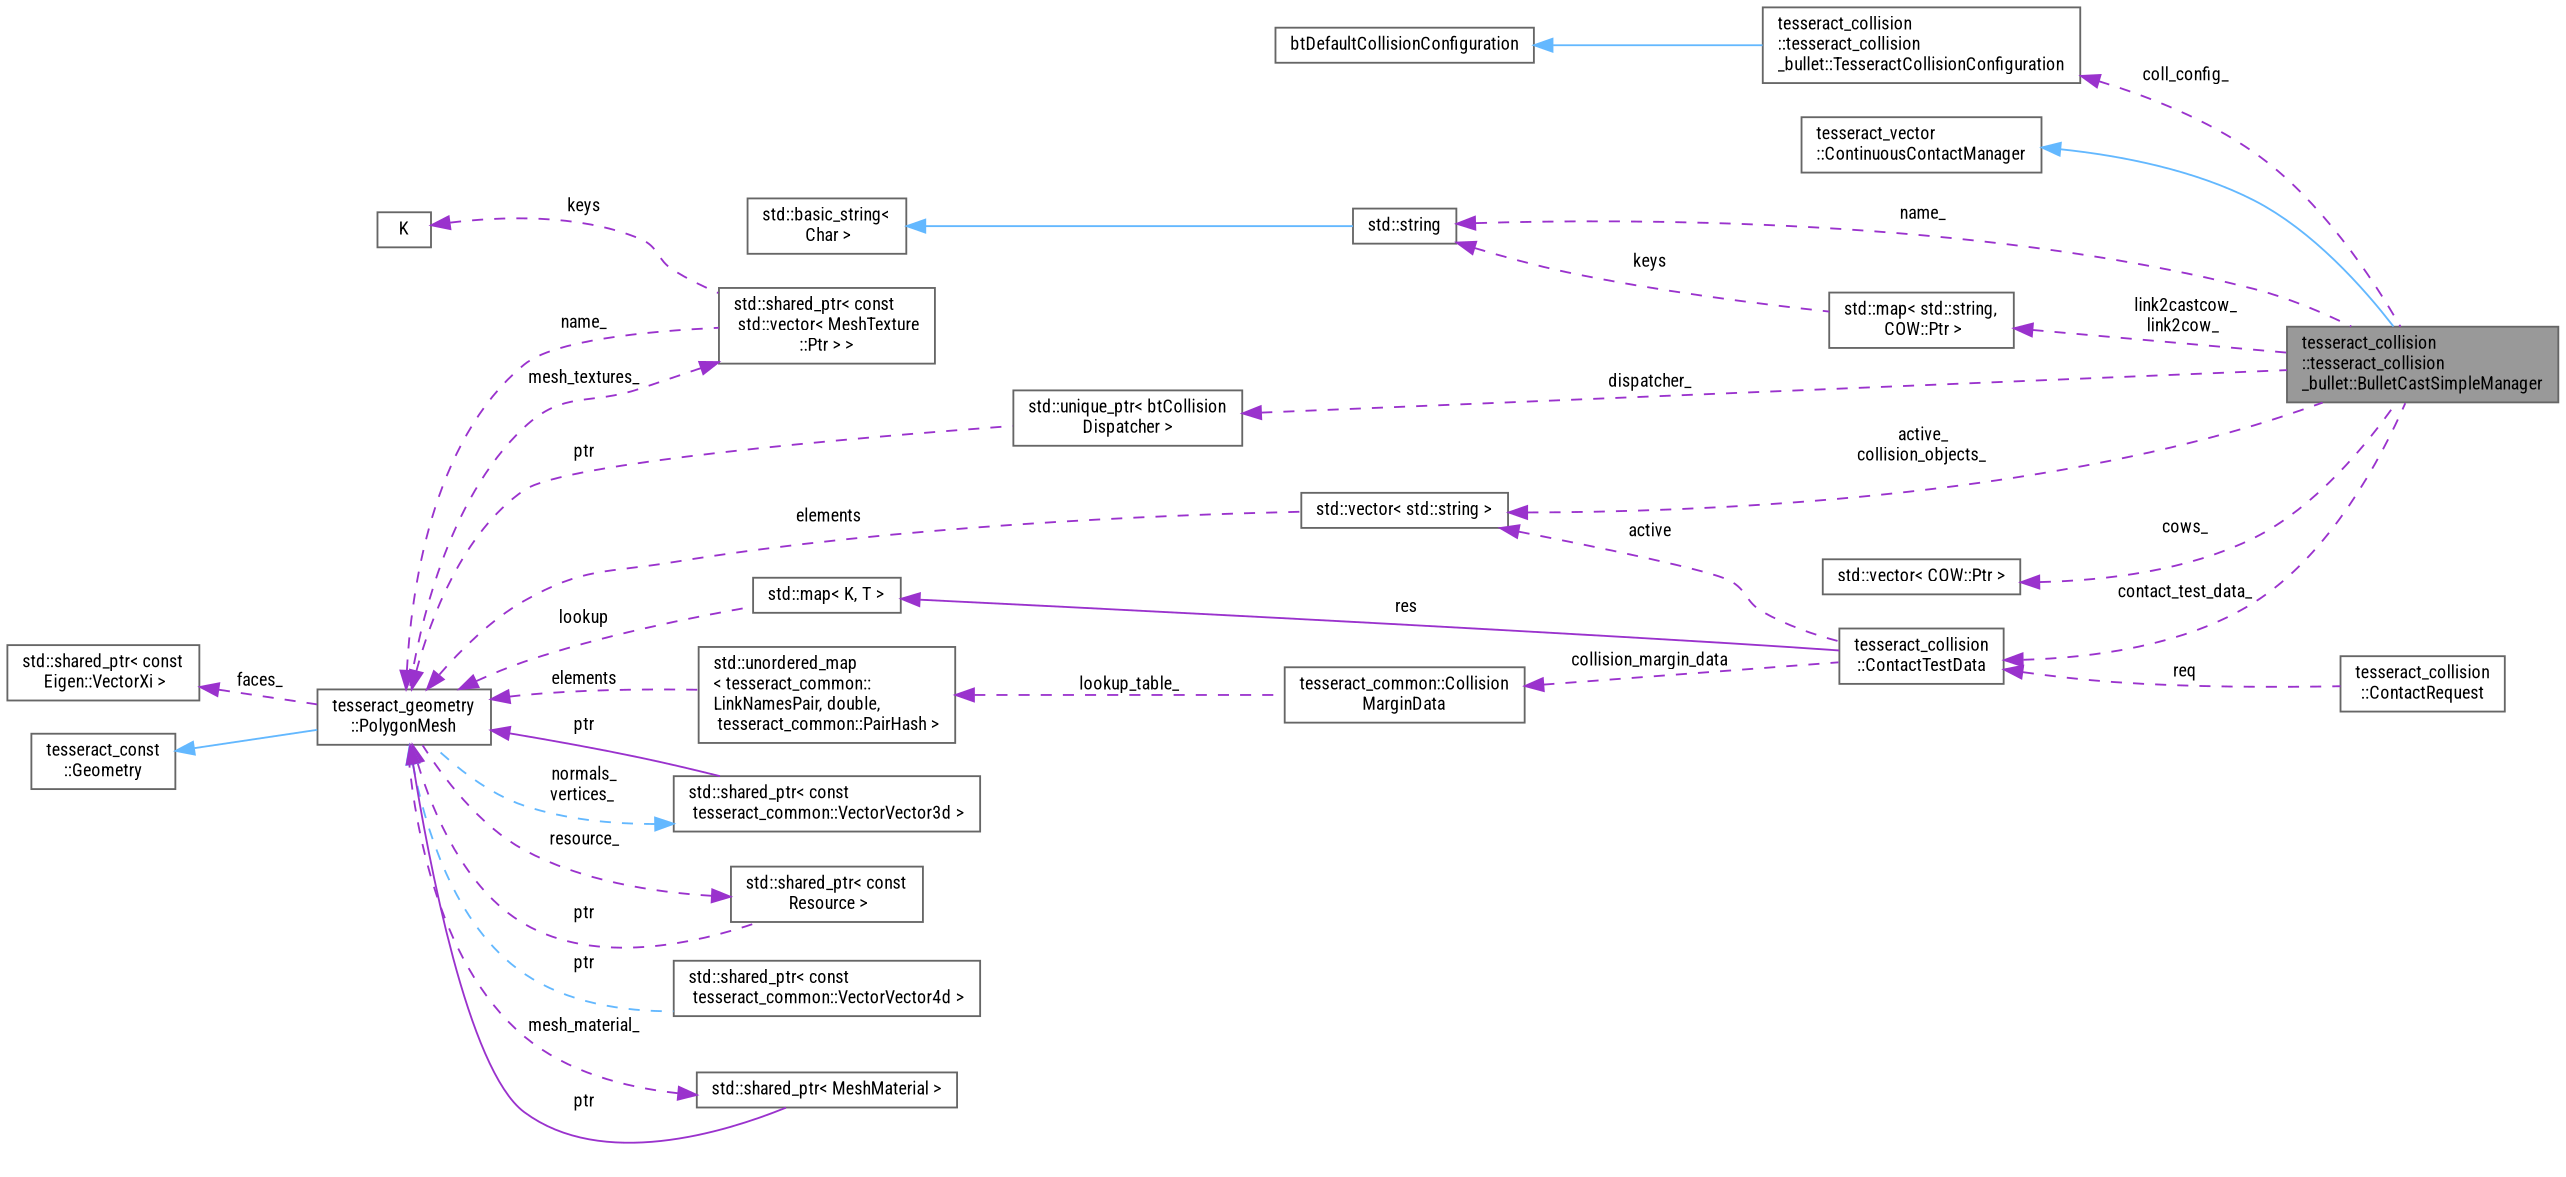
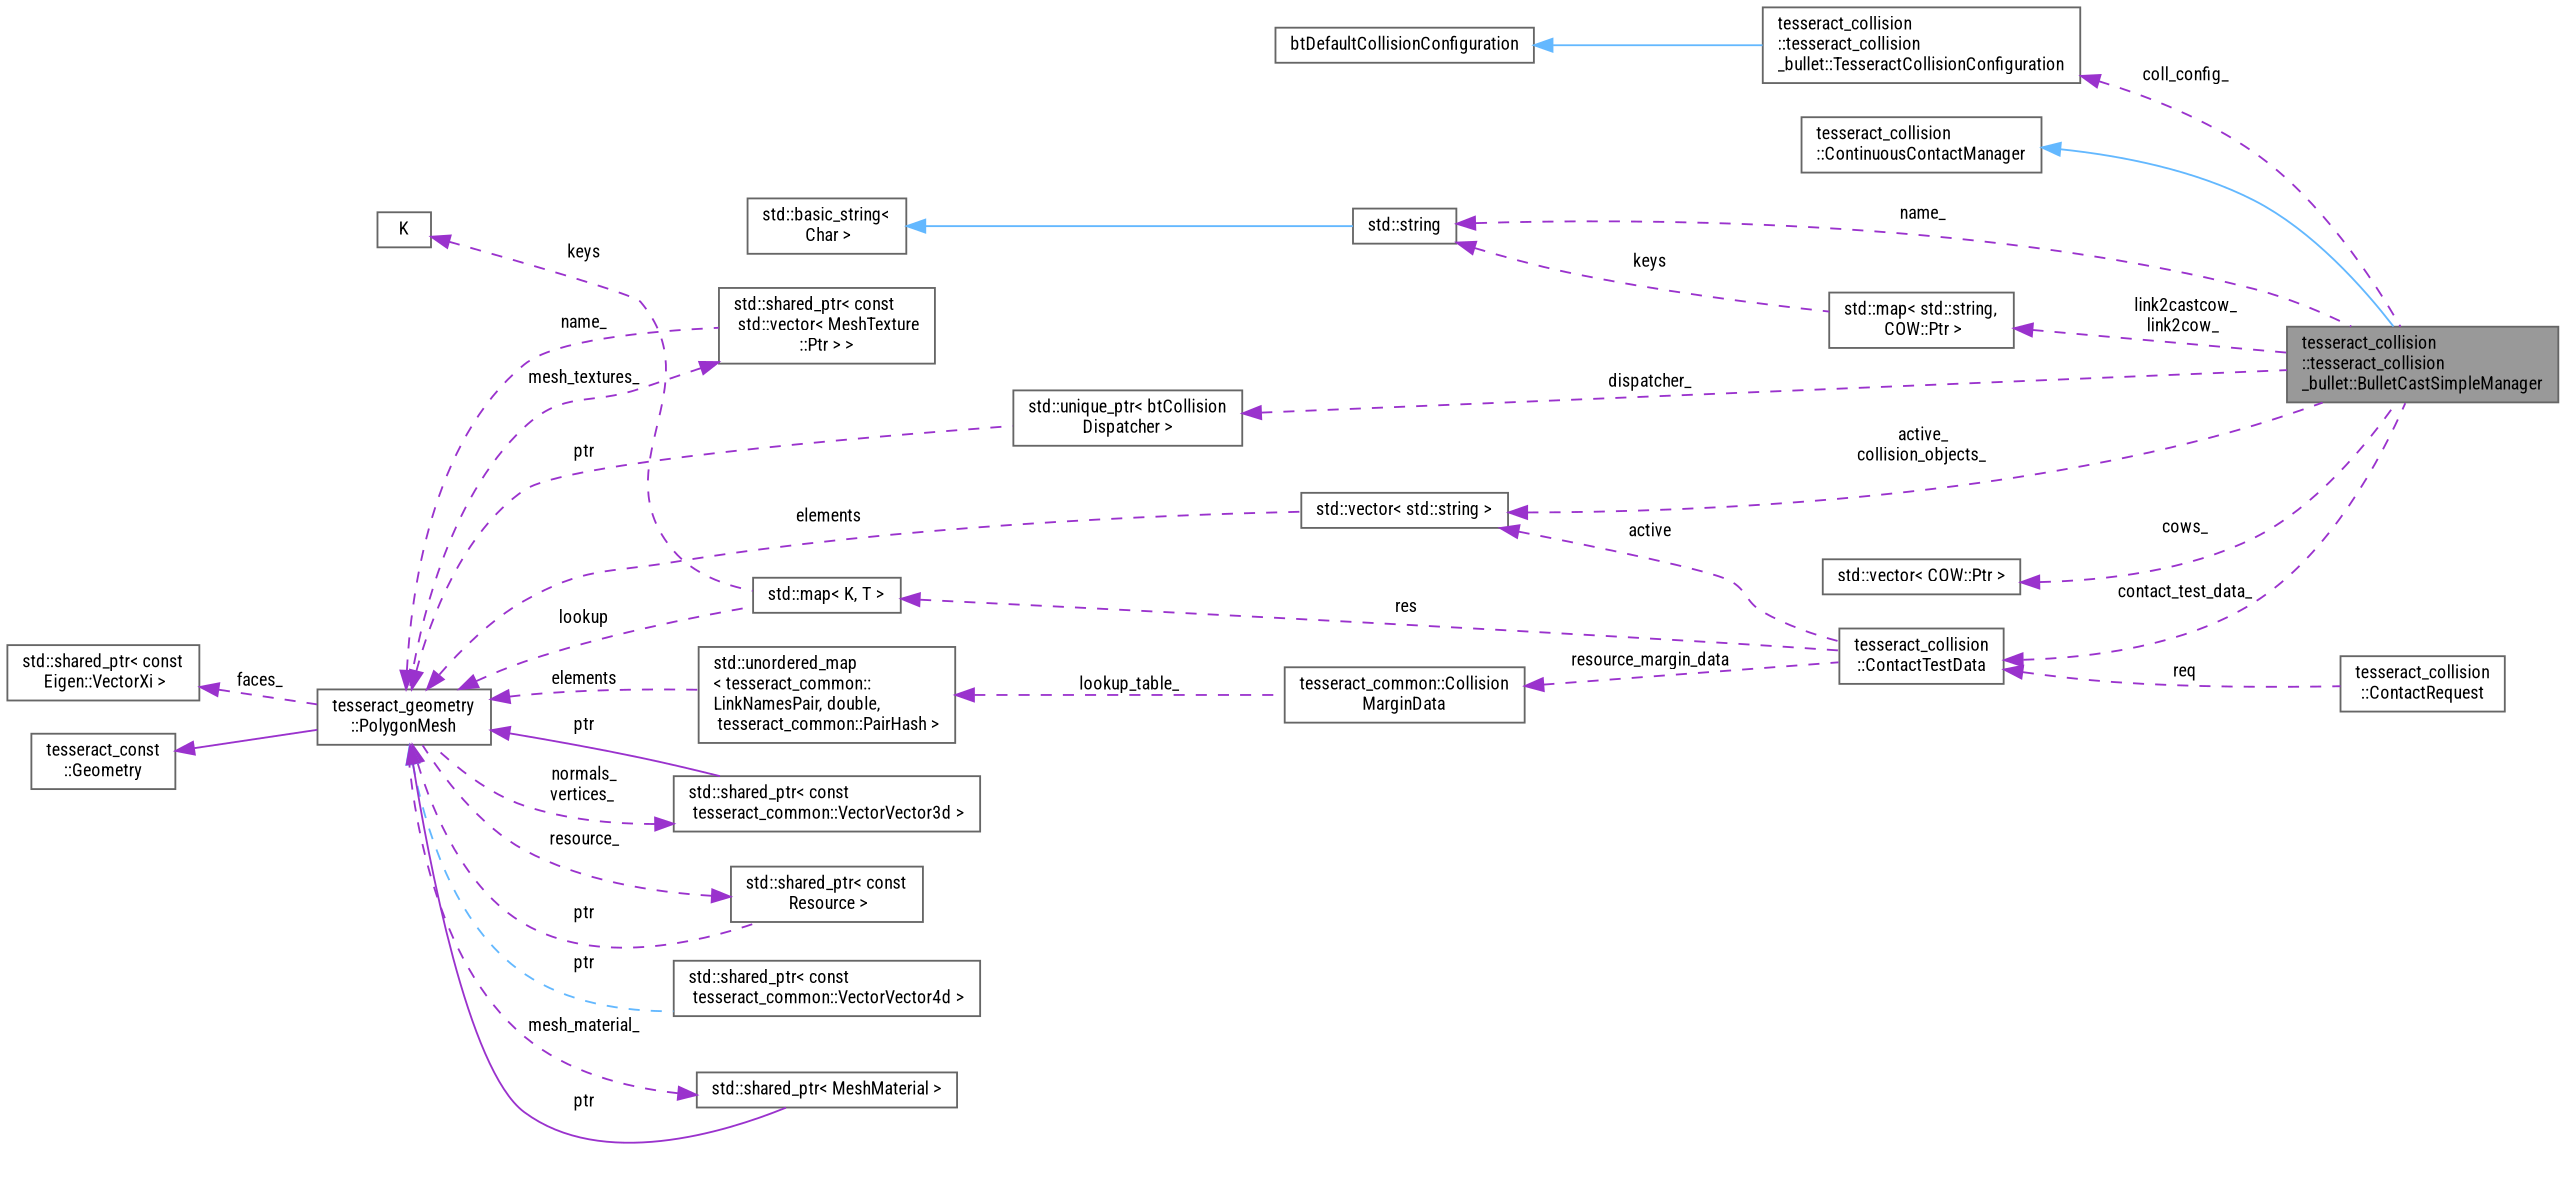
(1922, 145) -> (1922, 145)
(594, 225) -> (665, 358)
(1380, 623) -> (1380, 623)
(1648, 661) -> (1648, 661)
(256, 739) -> (256, 739)
(535, 809) -> (535, 809)
